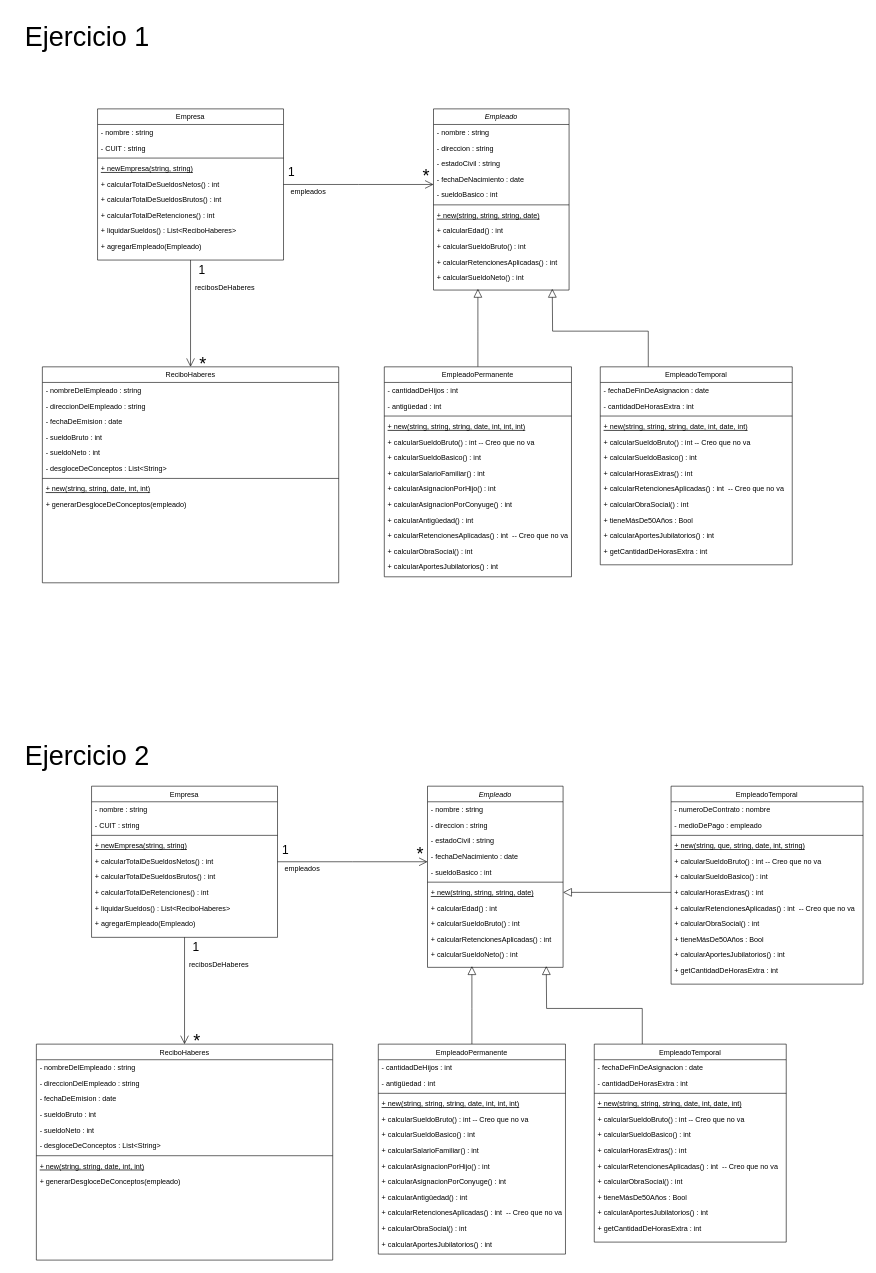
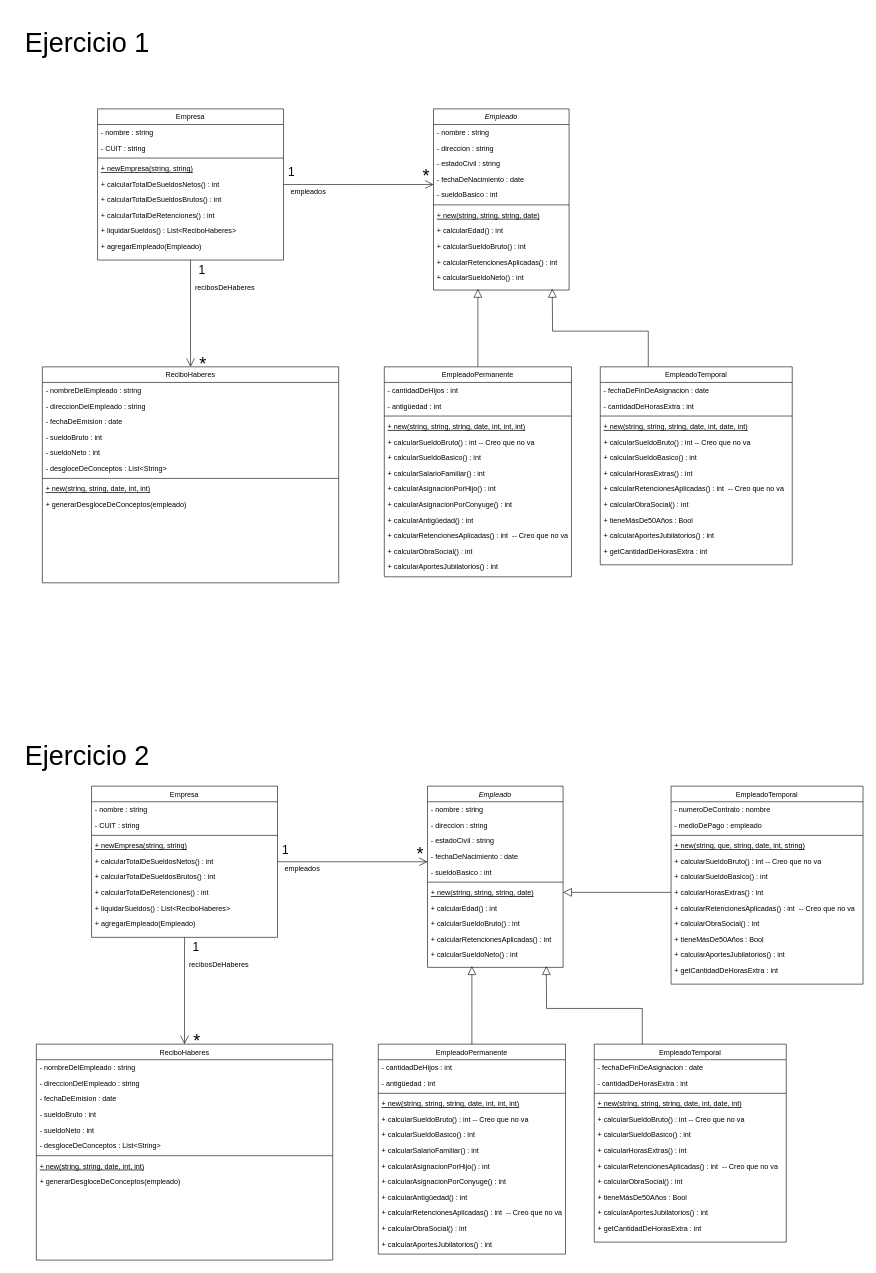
(87, 36) -> (87, 42)
